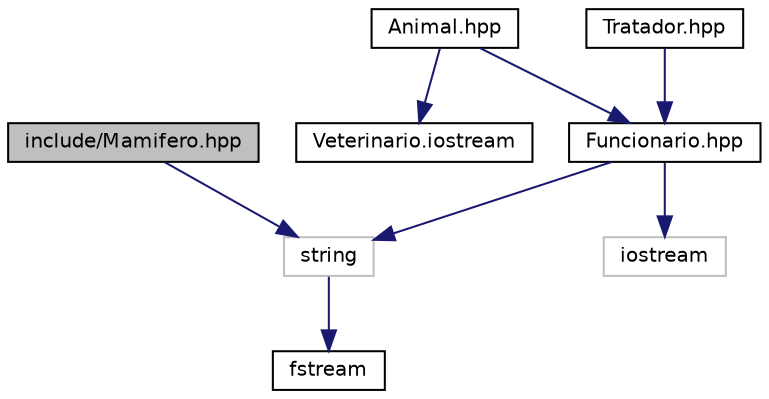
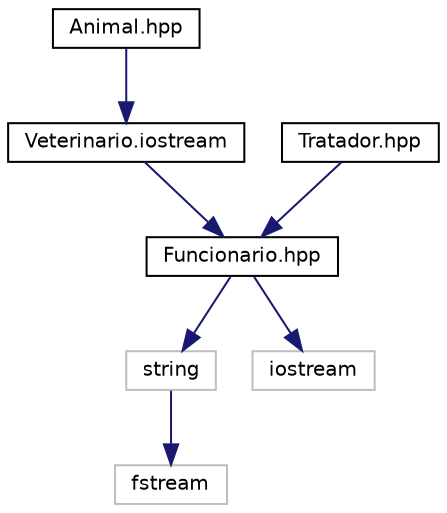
(546, 81) -> (176, 192)
(133, 143) -> none
(329, 371) -> (171, 485)
